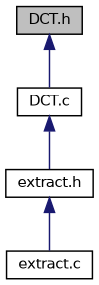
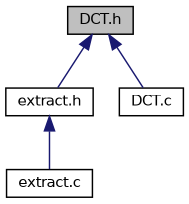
(49, 150) -> (71, 67)
